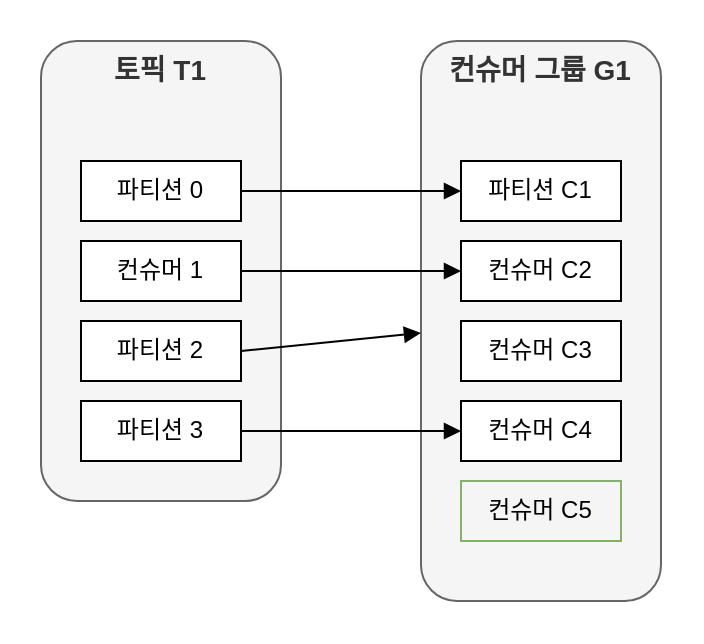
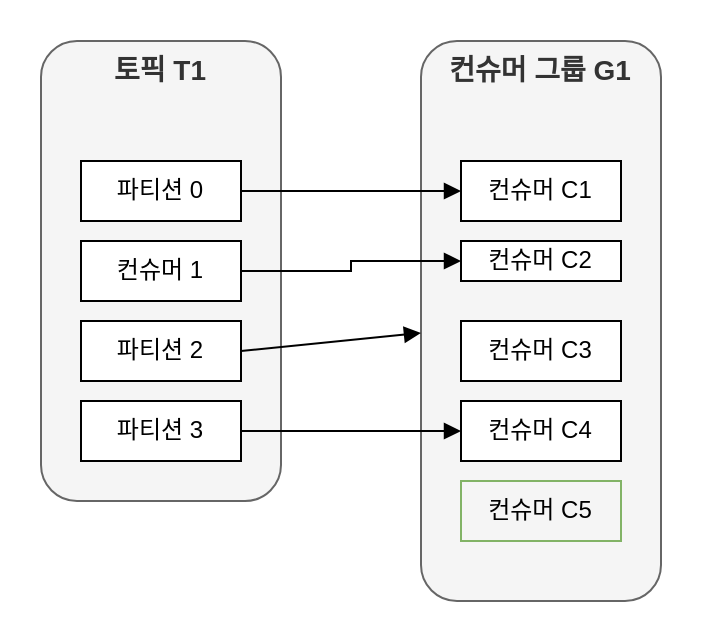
(541, 191) -> (541, 191)
(541, 271) -> (541, 261)
